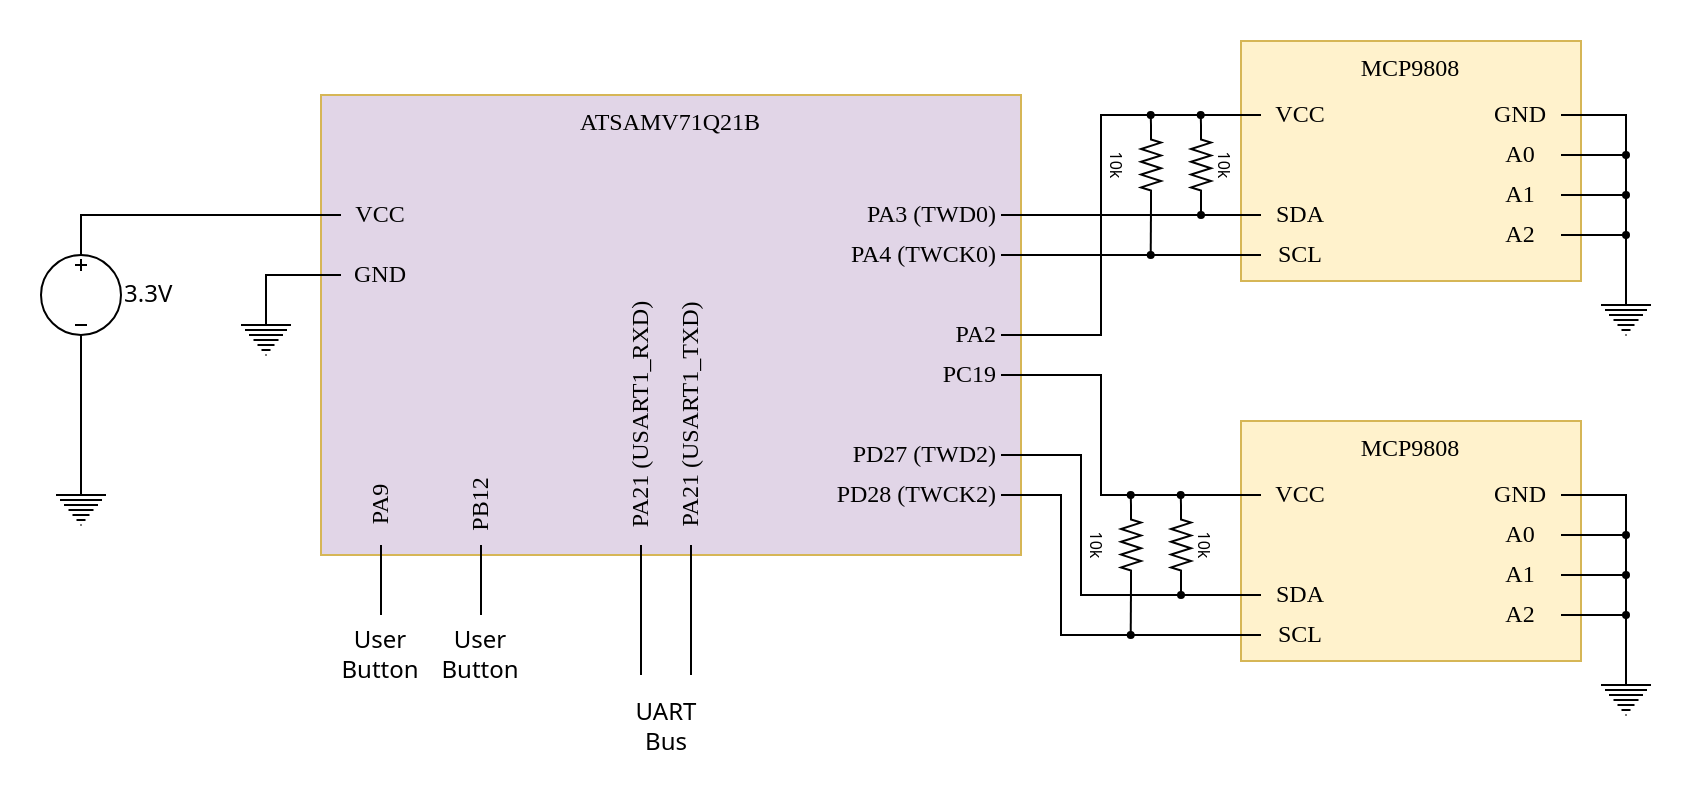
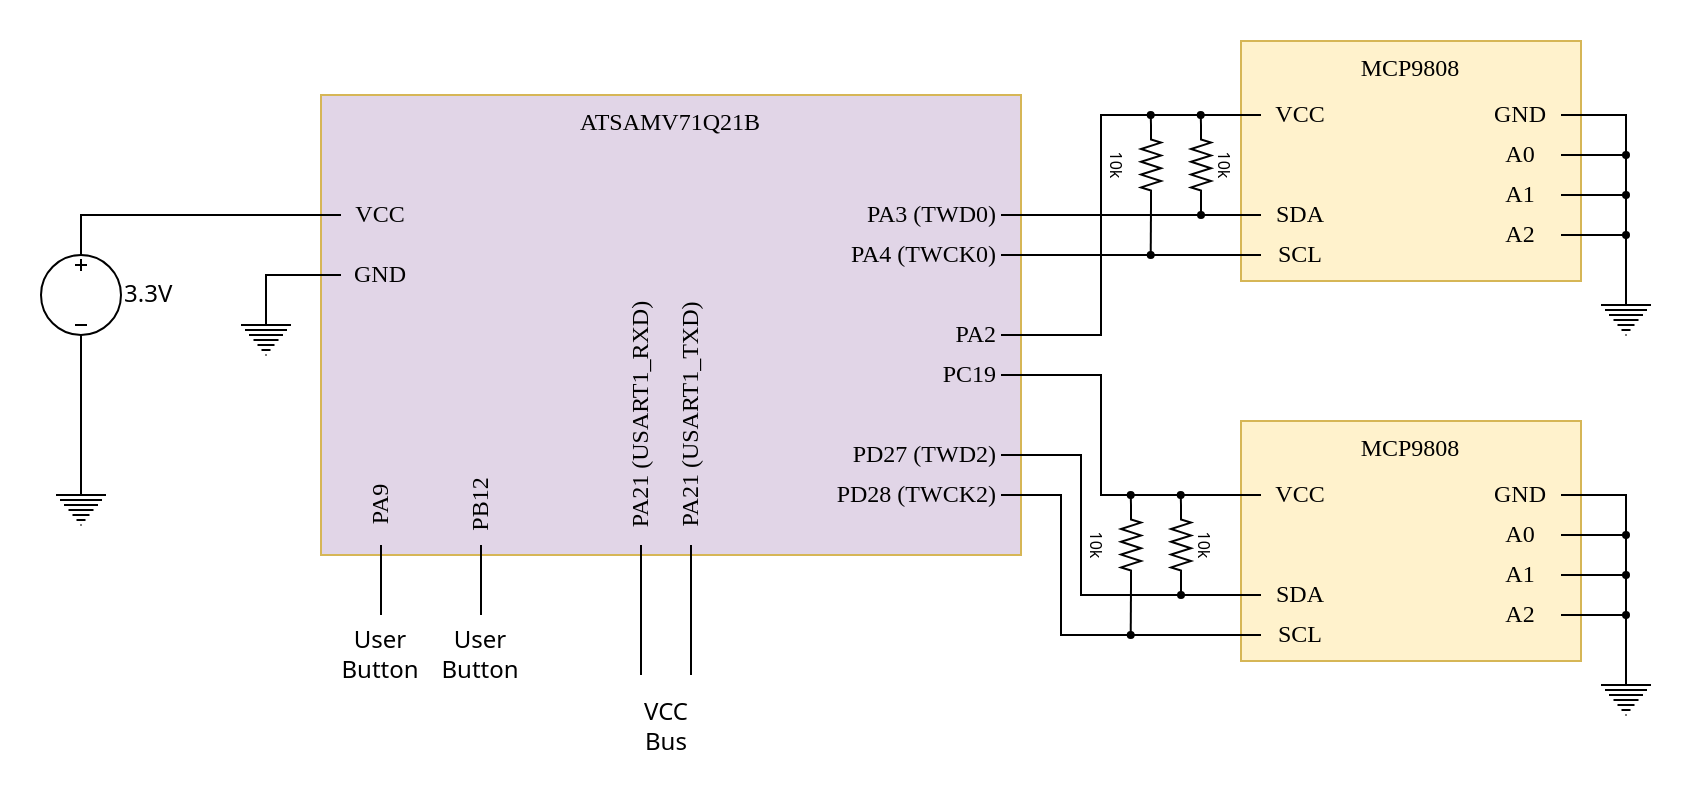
(667, 727) -> (667, 727)
